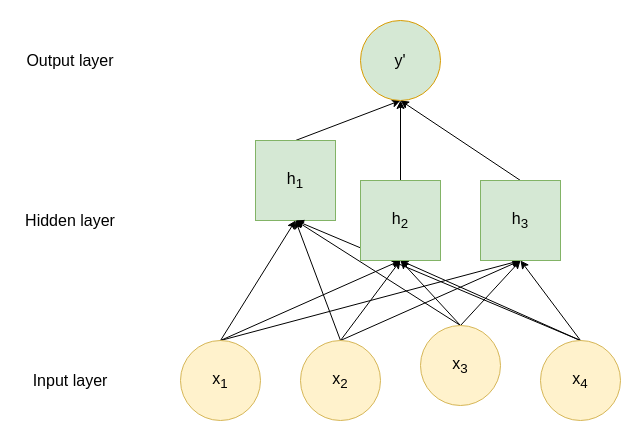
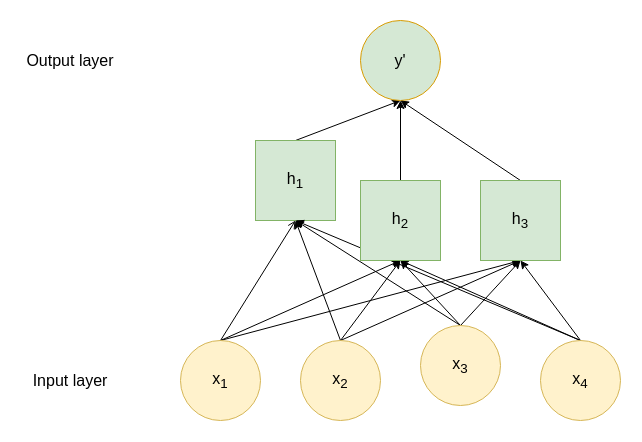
(71, 221) -> none
(291, 228) -> (292, 226)
